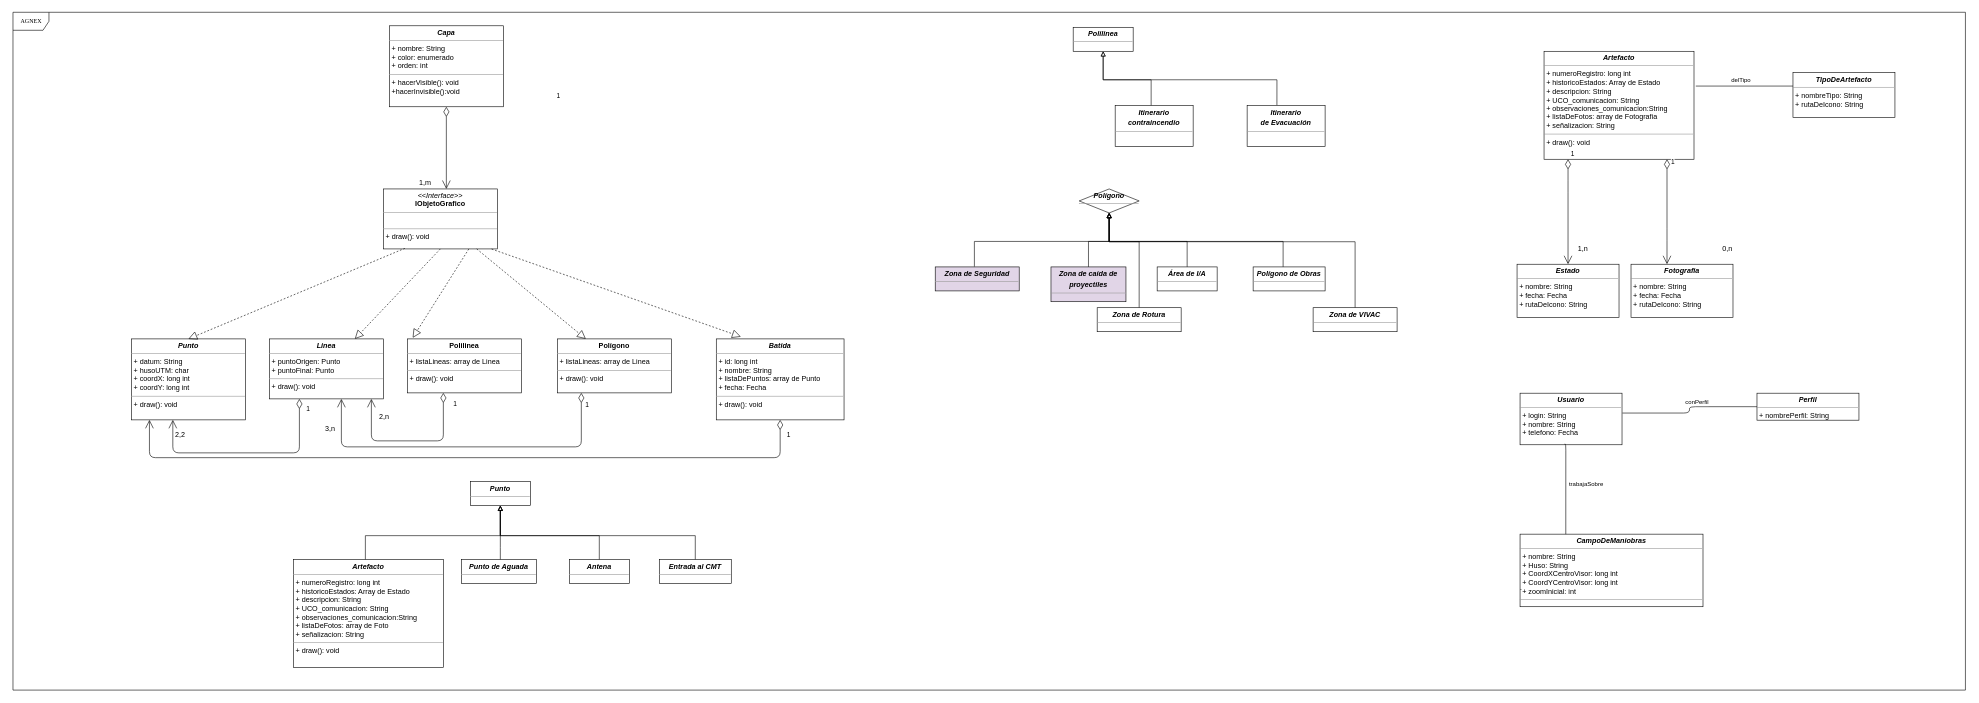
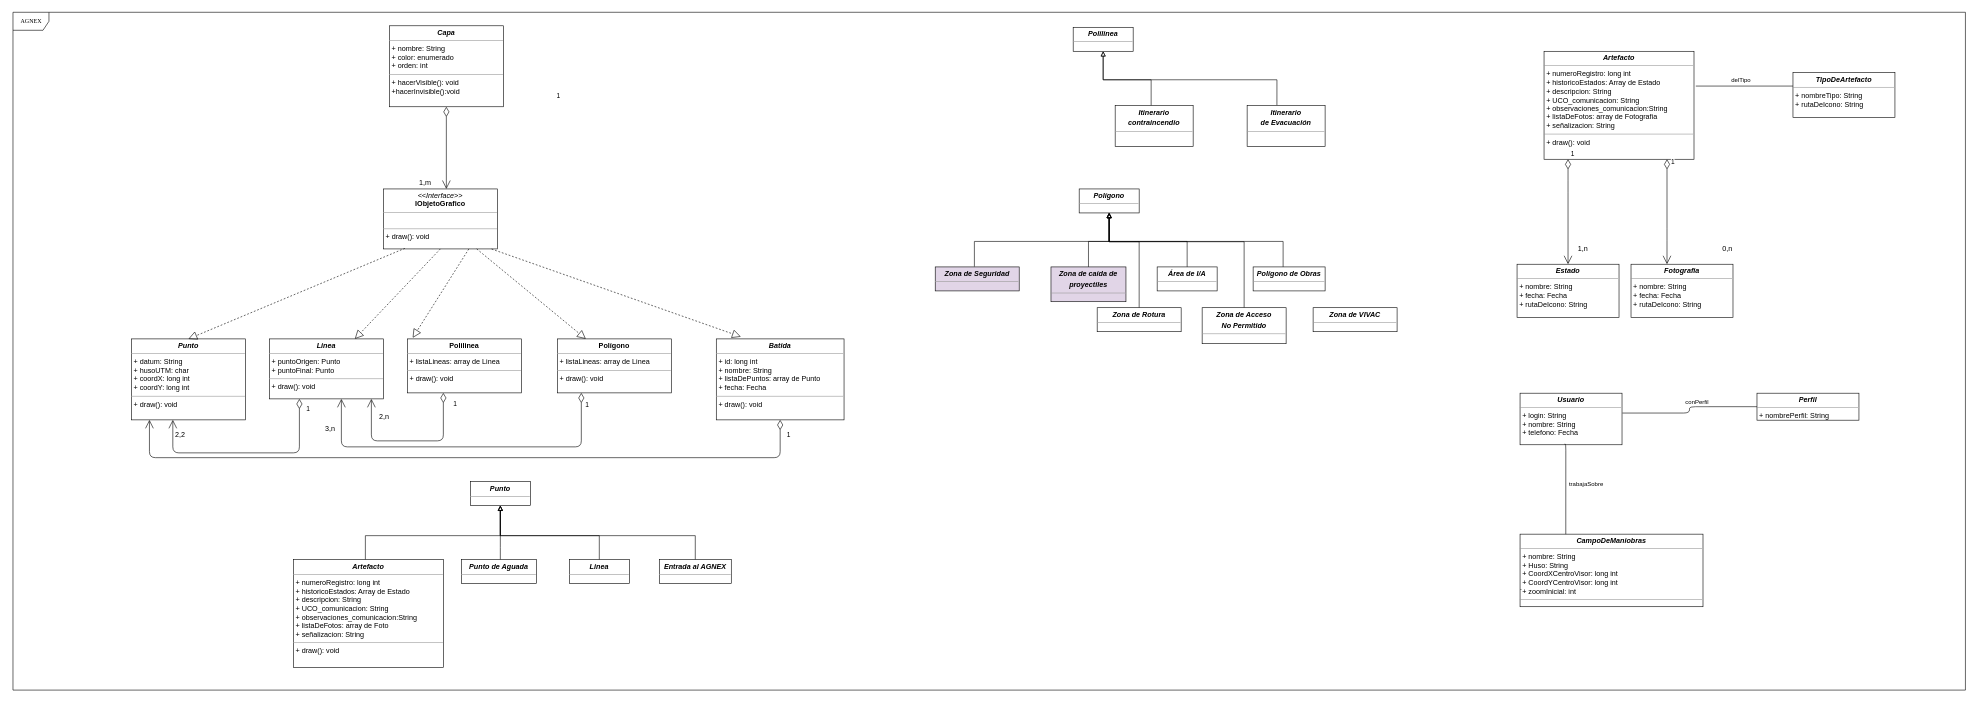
(1109, 201) -> (1109, 201)
(1353, 242) -> none
none -> (1244, 276)
none -> (1244, 326)
(581, 564) -> (578, 564)
(685, 564) -> (689, 564)
